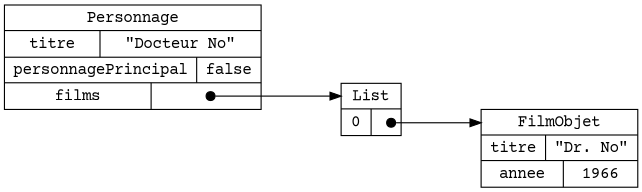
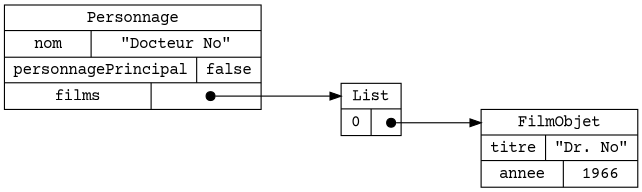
(52, 43) -> (48, 43)
